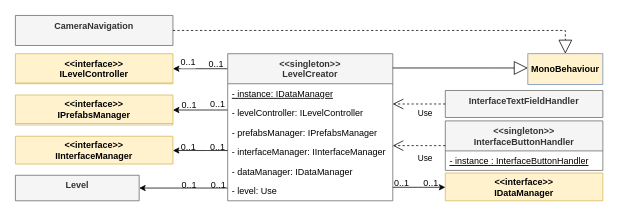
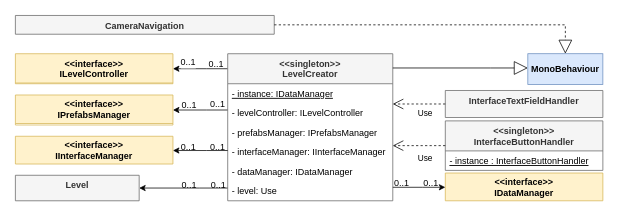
(94, 30) -> (145, 25)
(565, 69) -> (565, 69)
